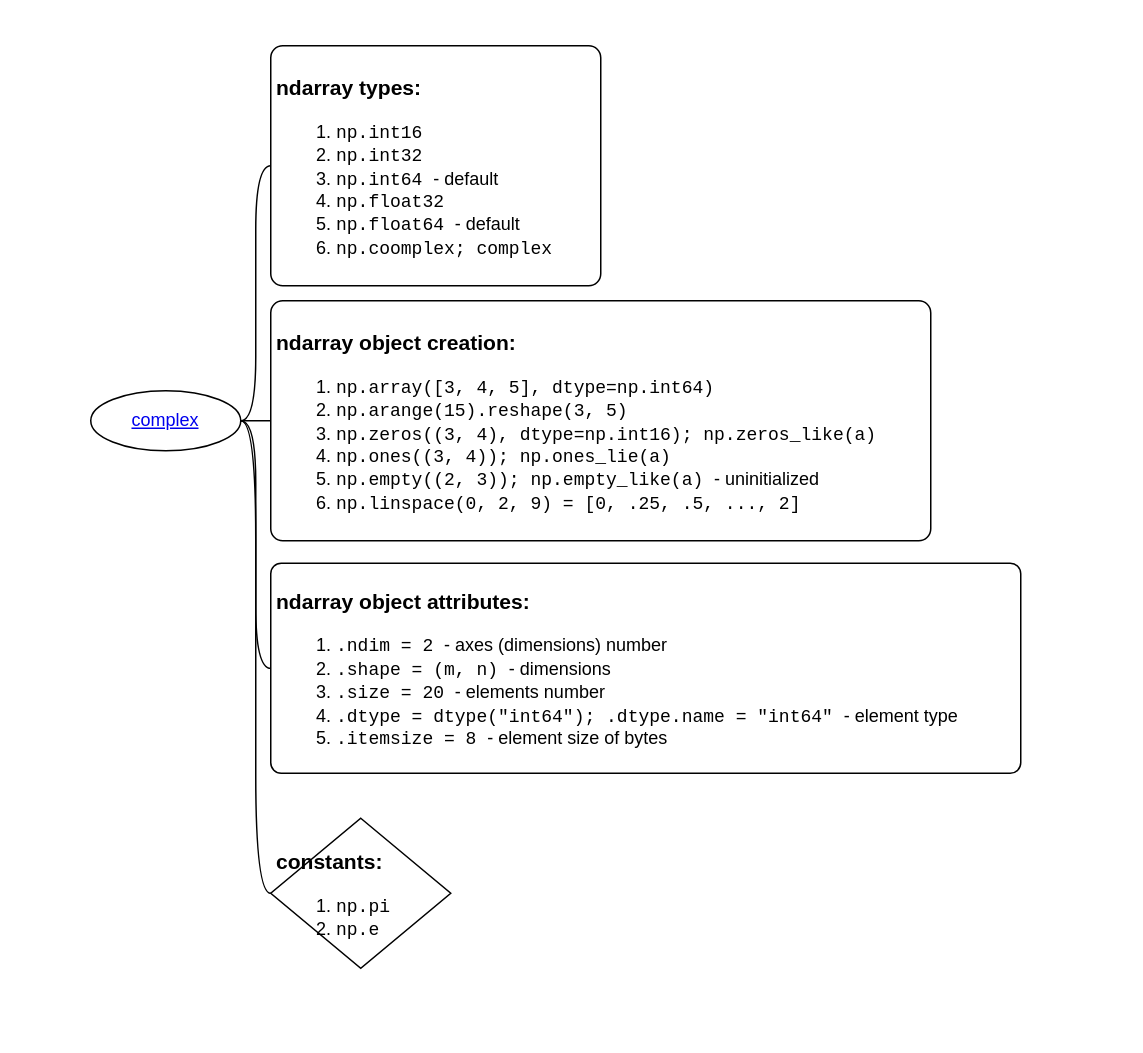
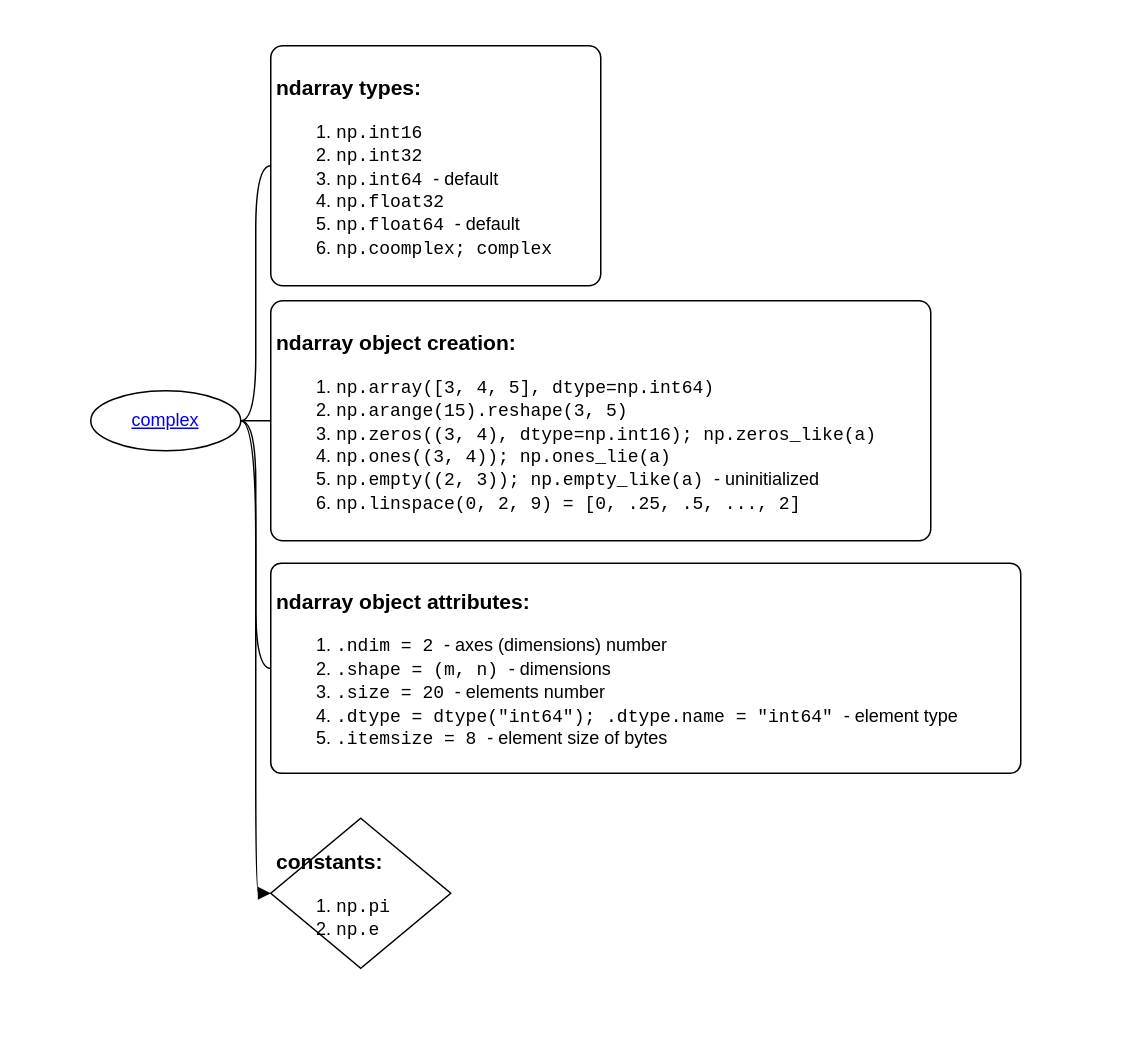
(259, 855) -> (256, 853)
